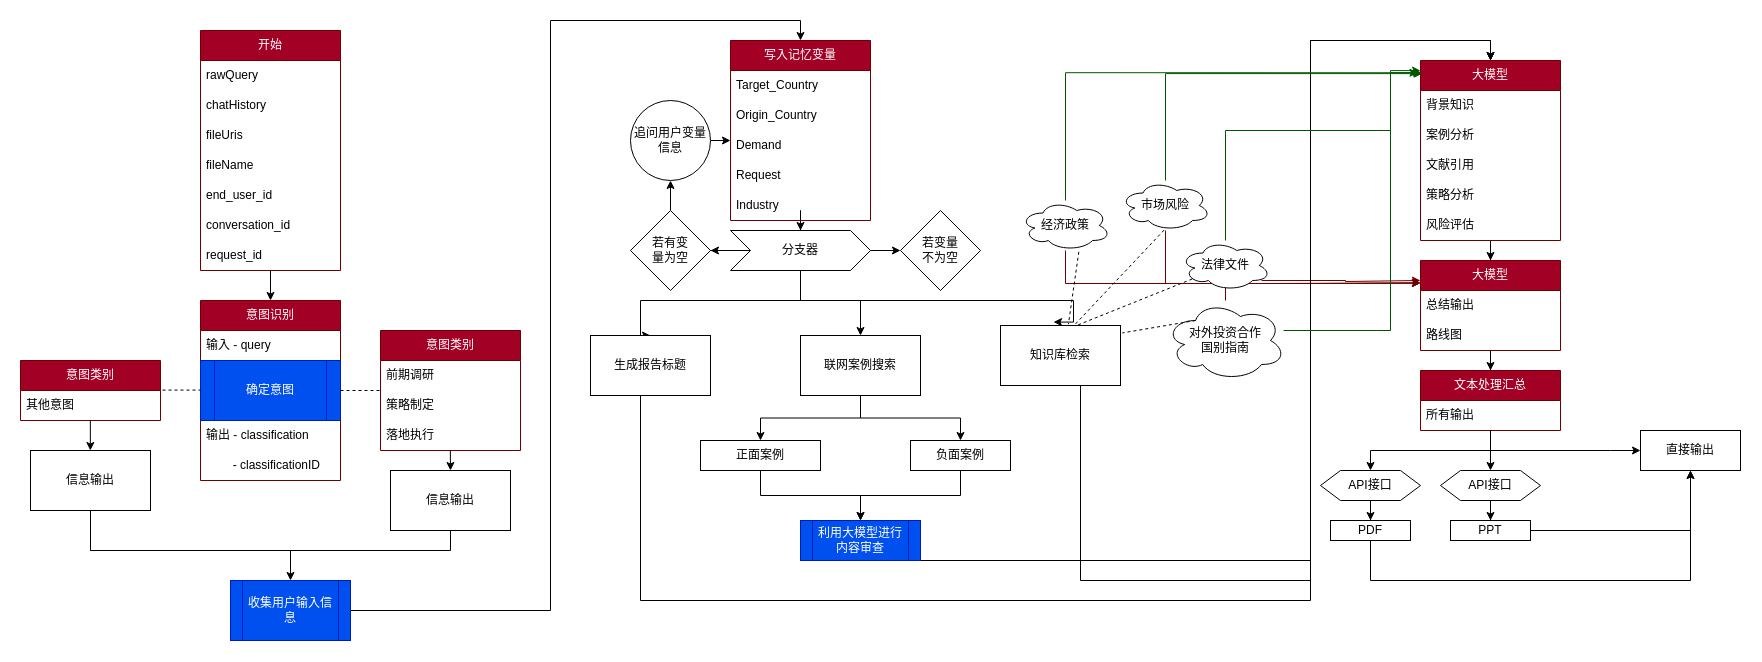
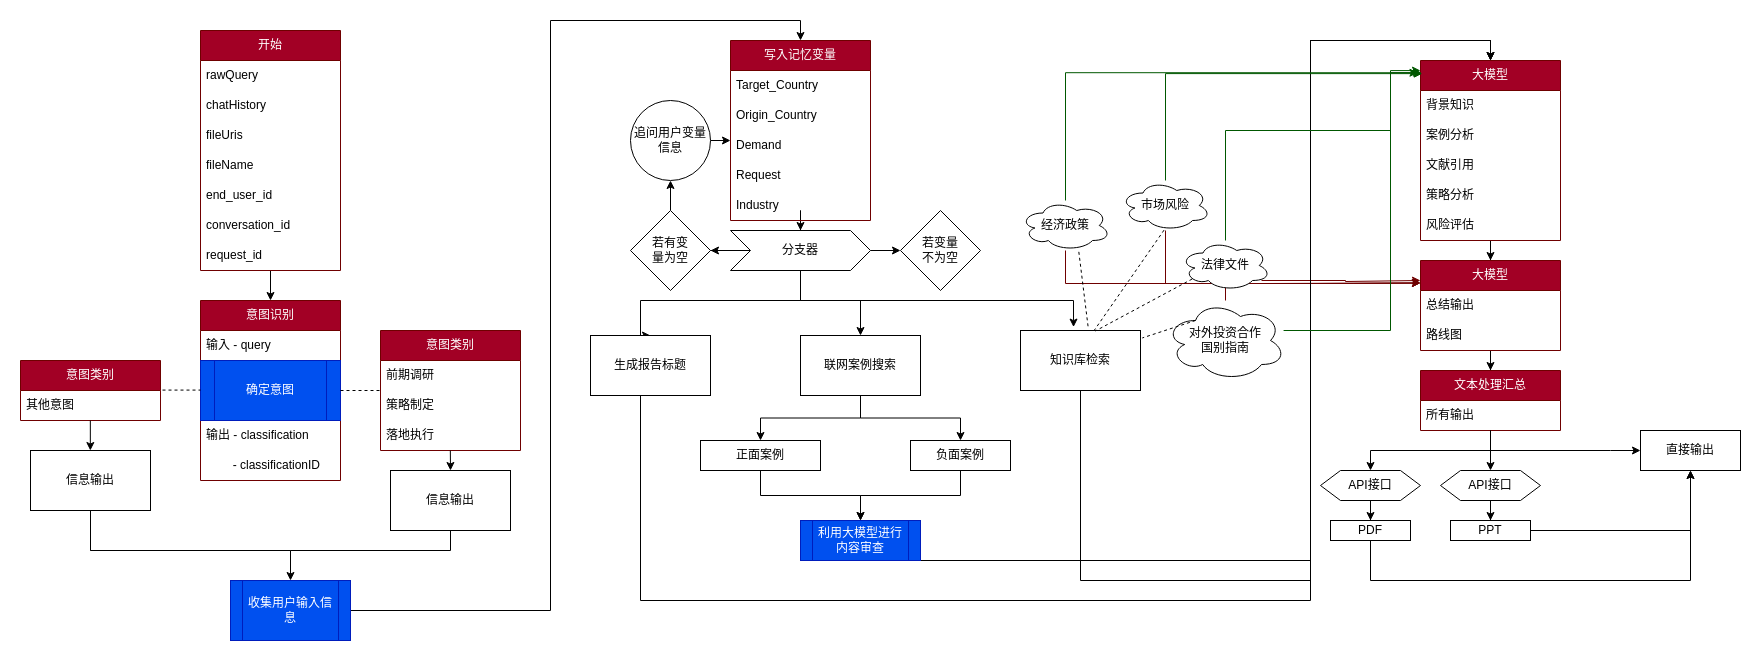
(1061, 356) -> (1081, 361)
